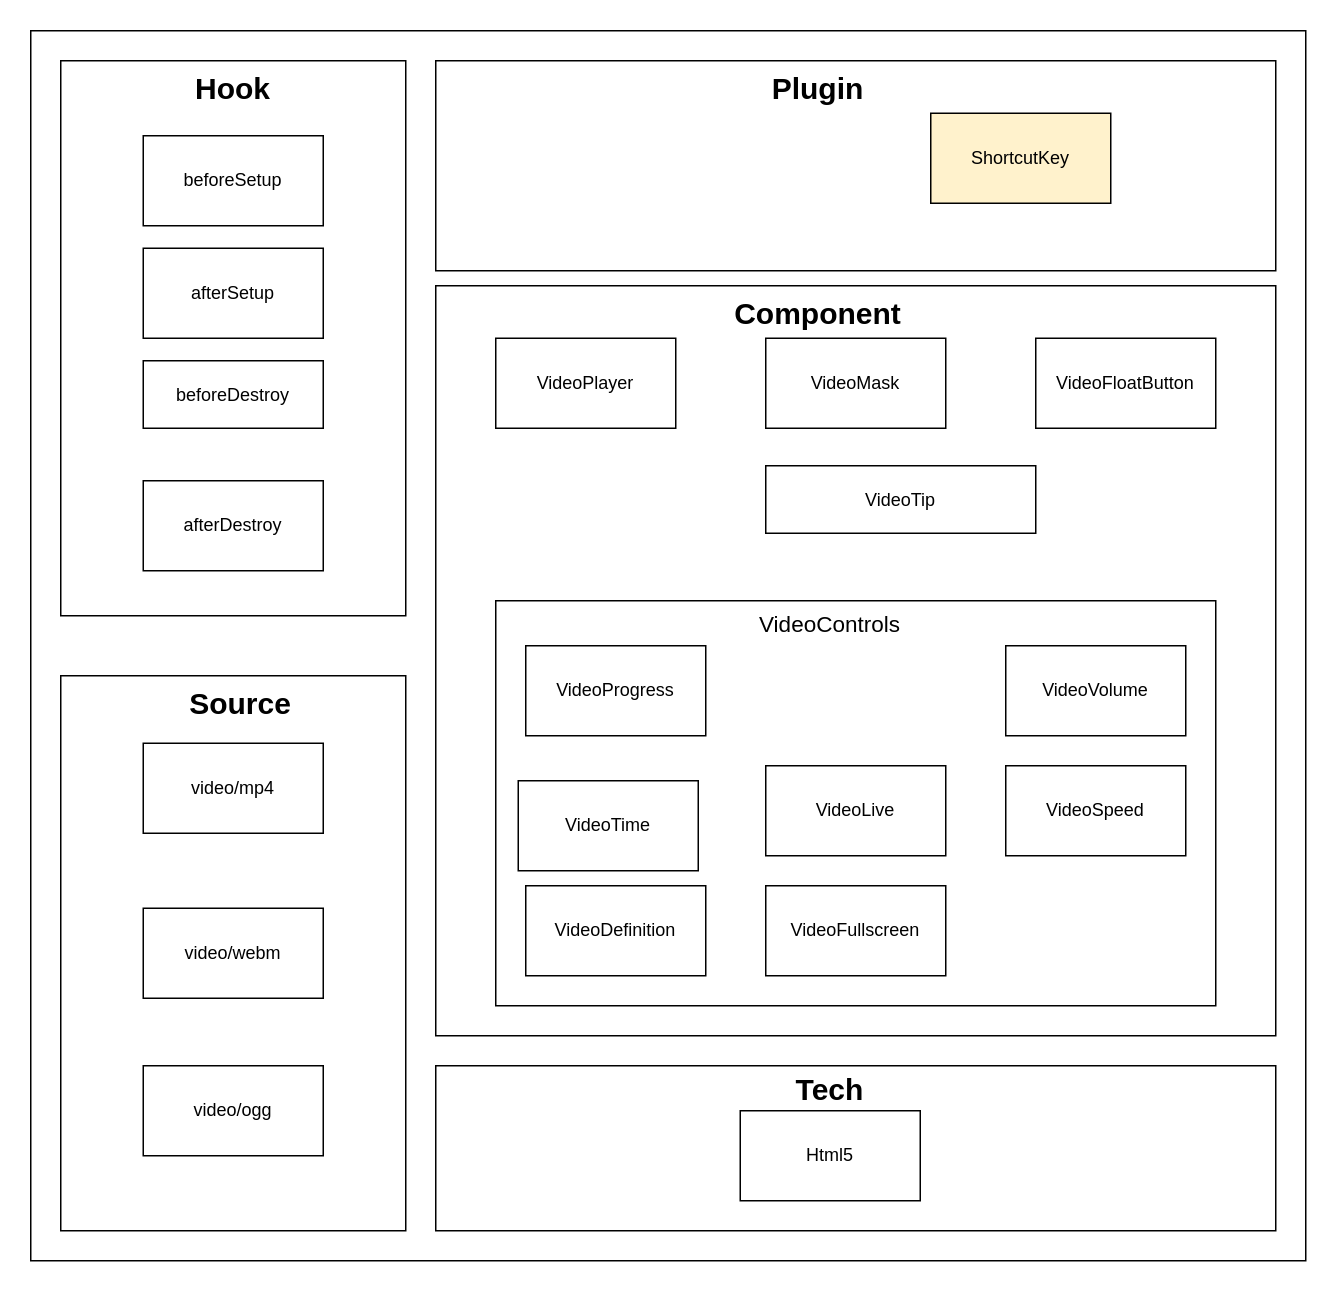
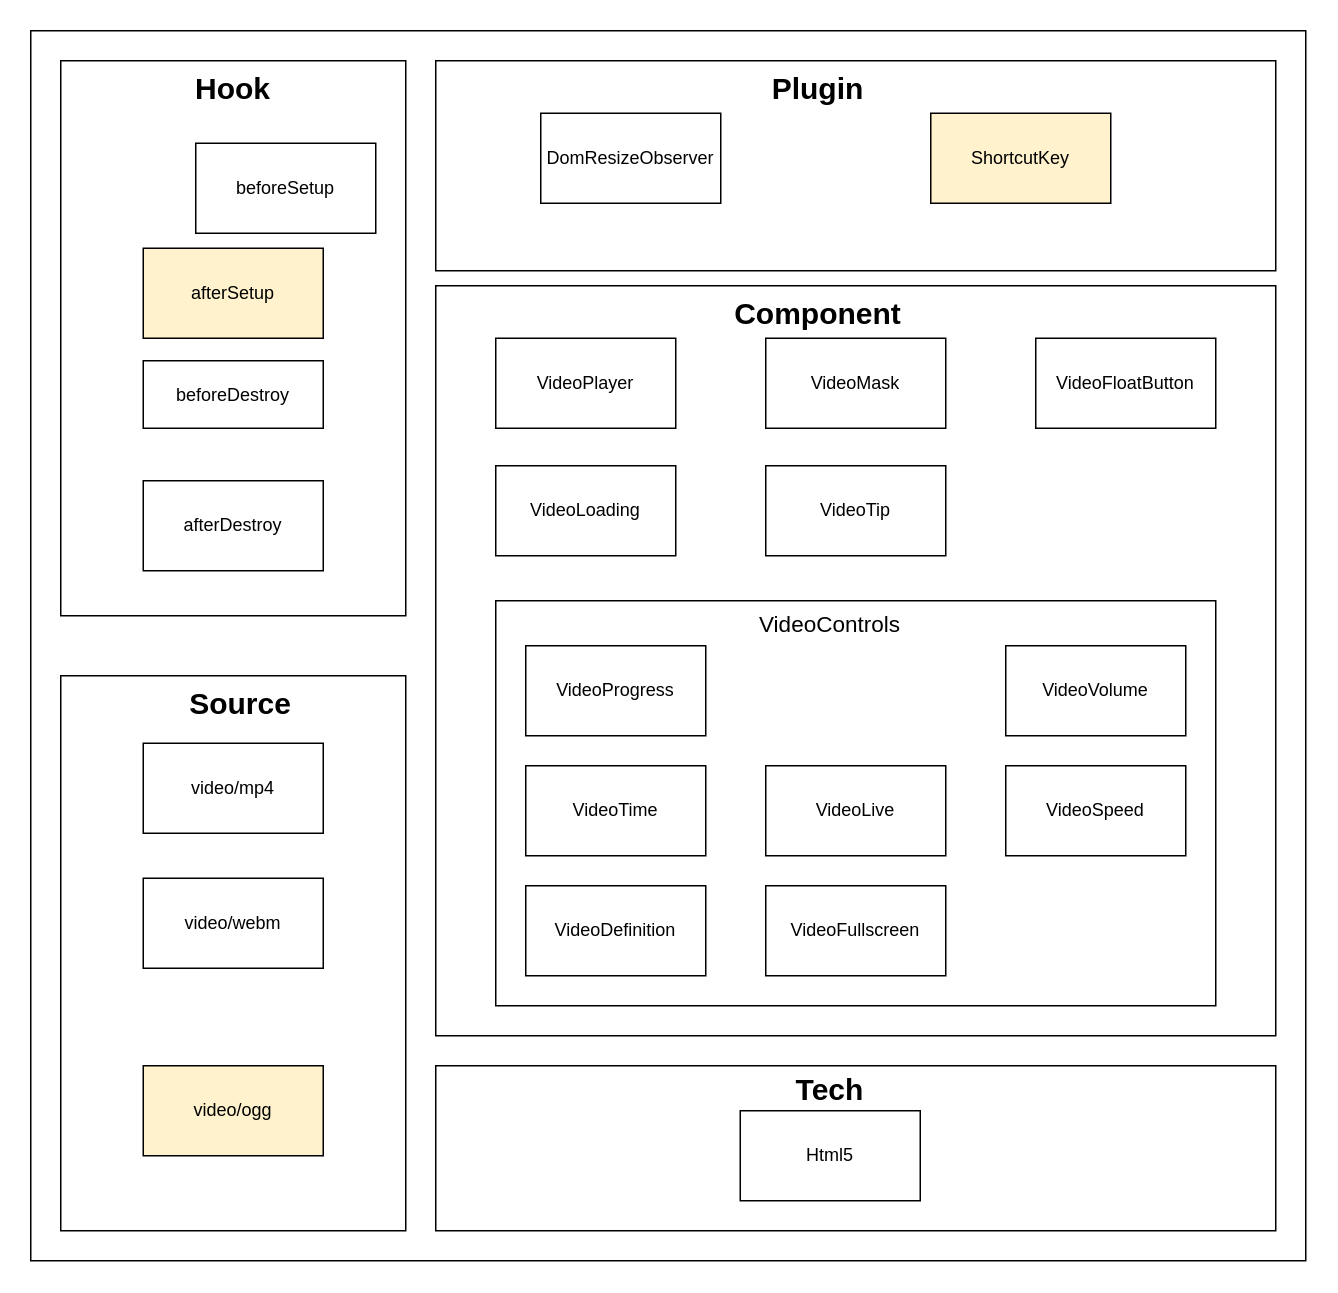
none -> (631, 158)
(233, 181) -> (286, 188)
(233, 293) -> (233, 293)
(901, 500) -> (856, 511)
none -> (586, 511)
(608, 826) -> (616, 811)
(233, 953) -> (233, 923)
(233, 1111) -> (233, 1111)
